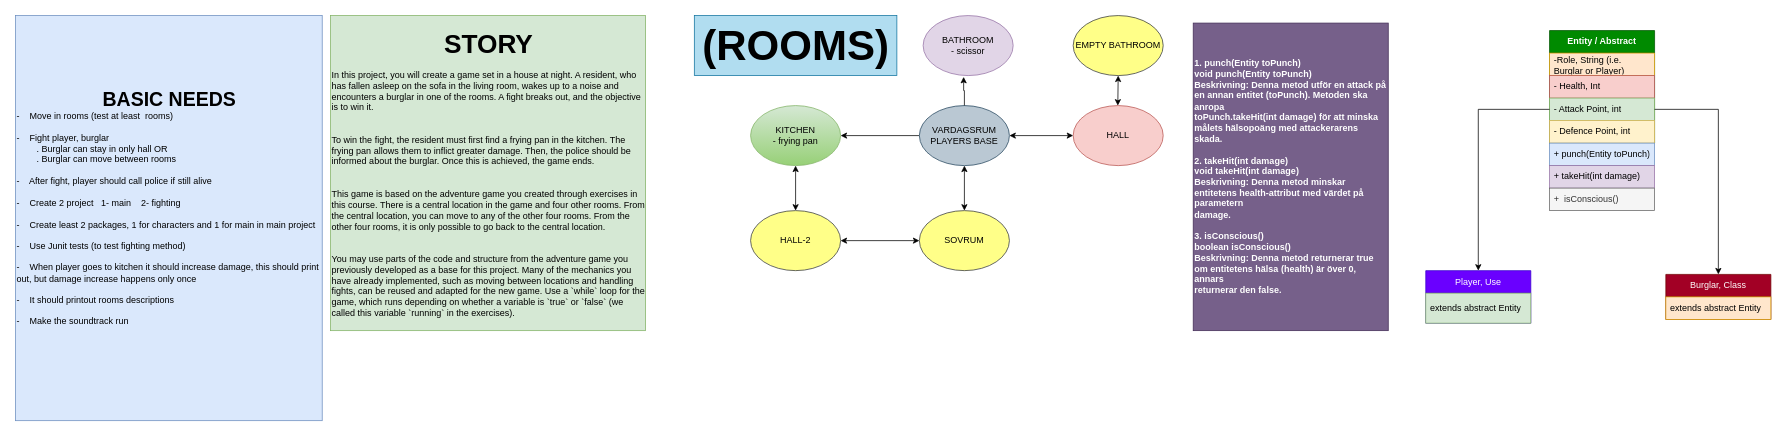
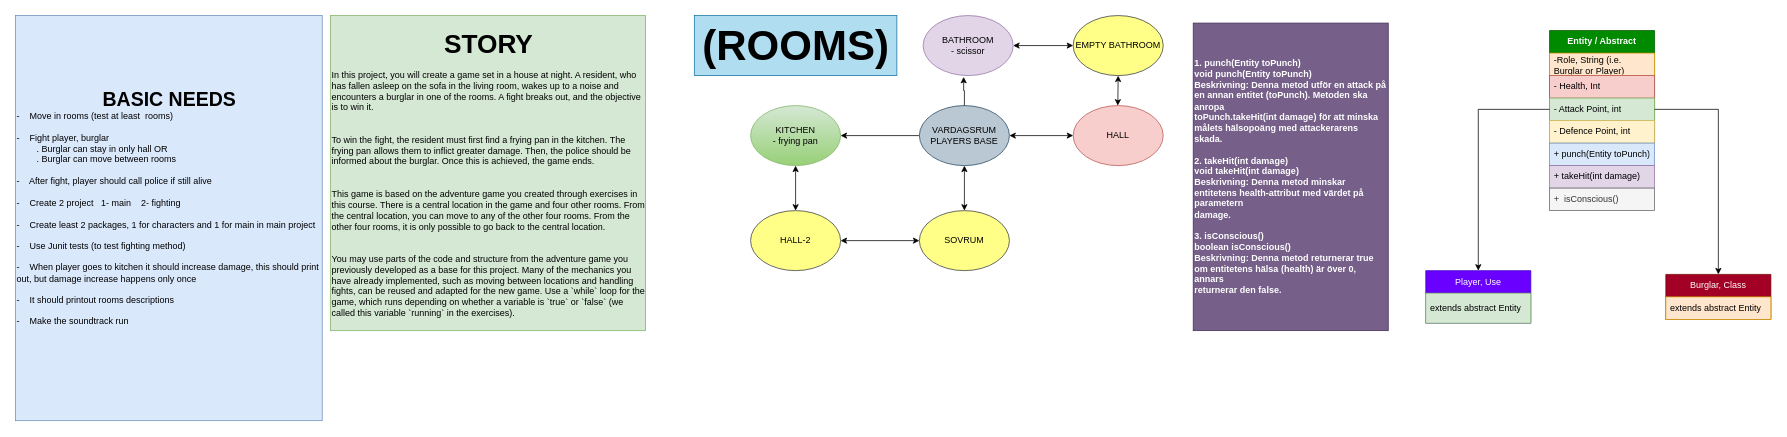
none -> (1043, 45)
